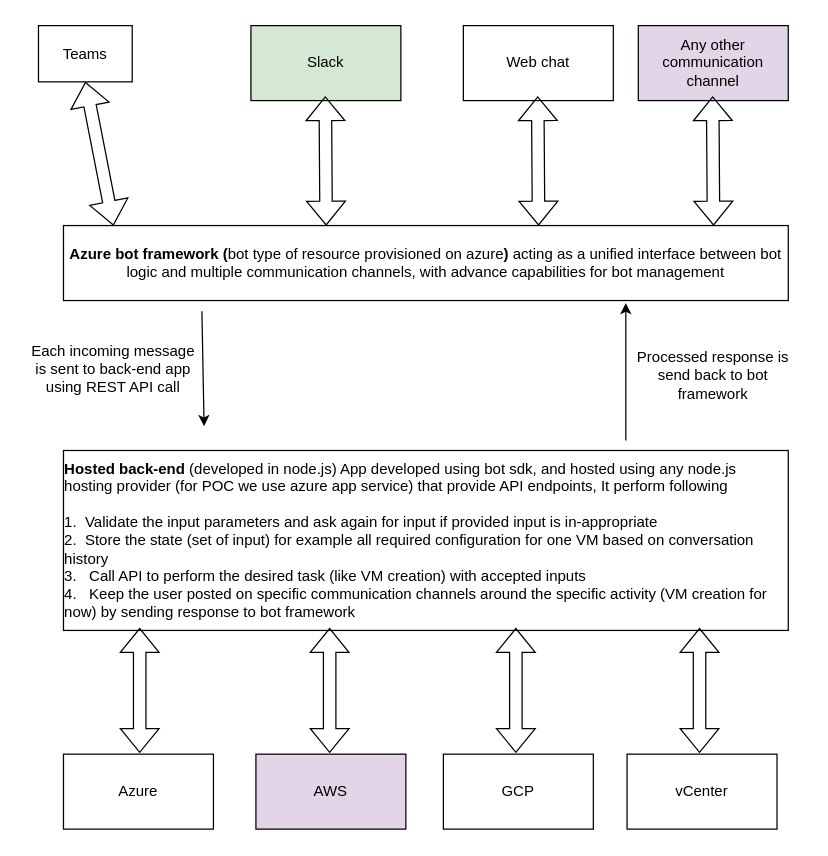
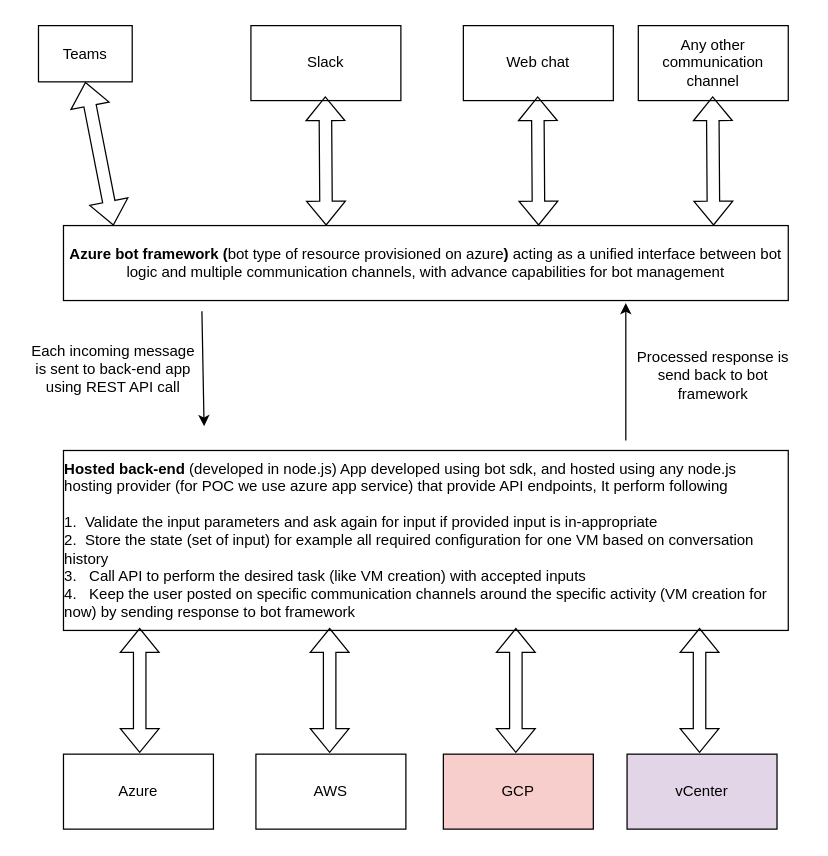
(326, 63) -> (326, 63)
(713, 63) -> (713, 63)
(331, 792) -> (331, 792)
(518, 792) -> (518, 792)
(702, 792) -> (702, 792)
